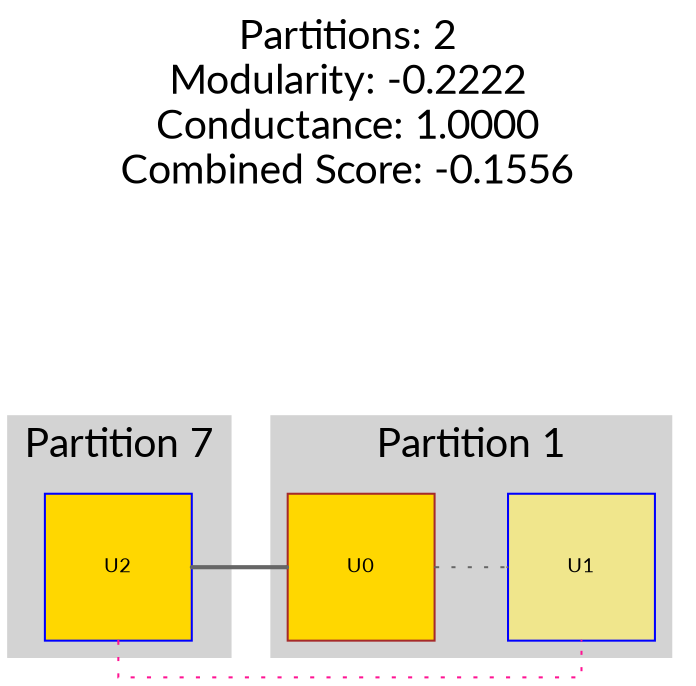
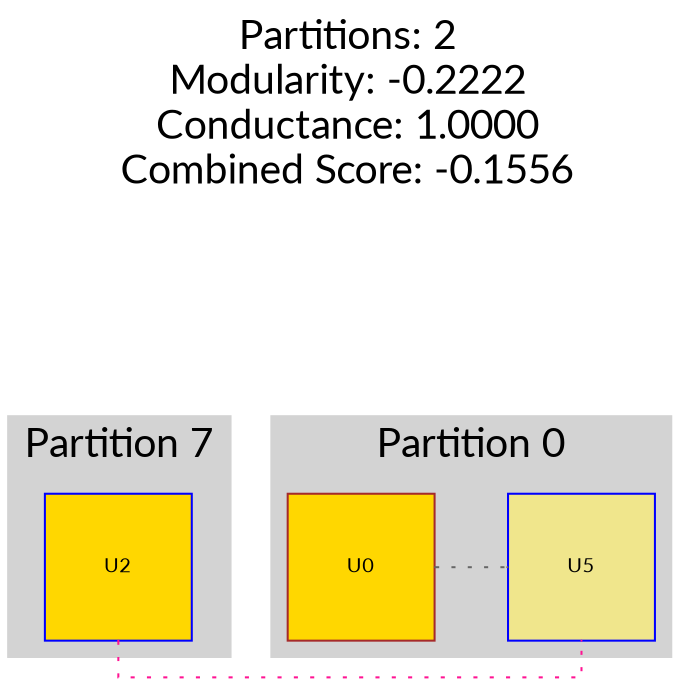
(471, 447) -> (471, 447)
(244, 567) -> none
(581, 567) -> (581, 567)
